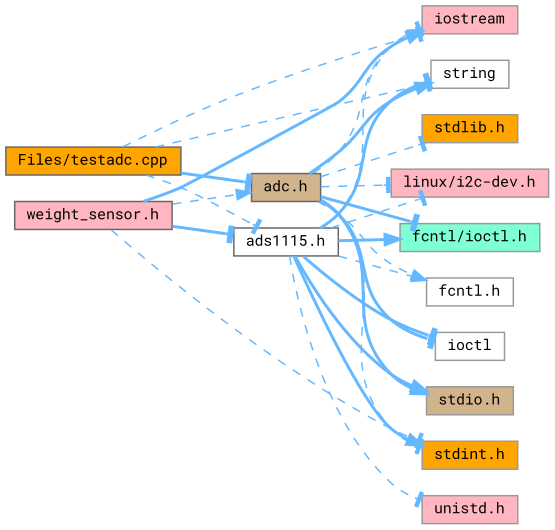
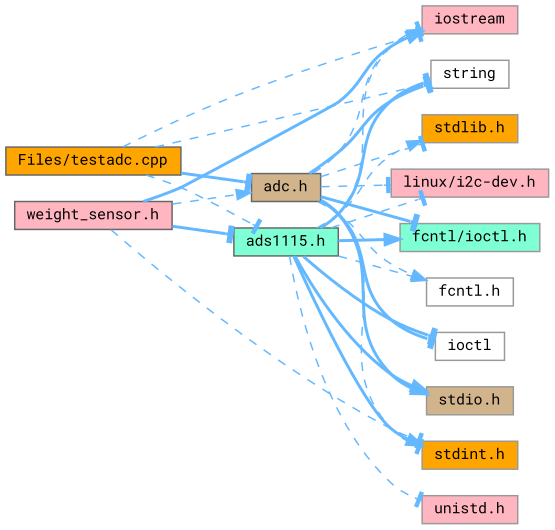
(363, 125) -> (363, 125)
none -> (369, 176)
(286, 242) -> (286, 242)
